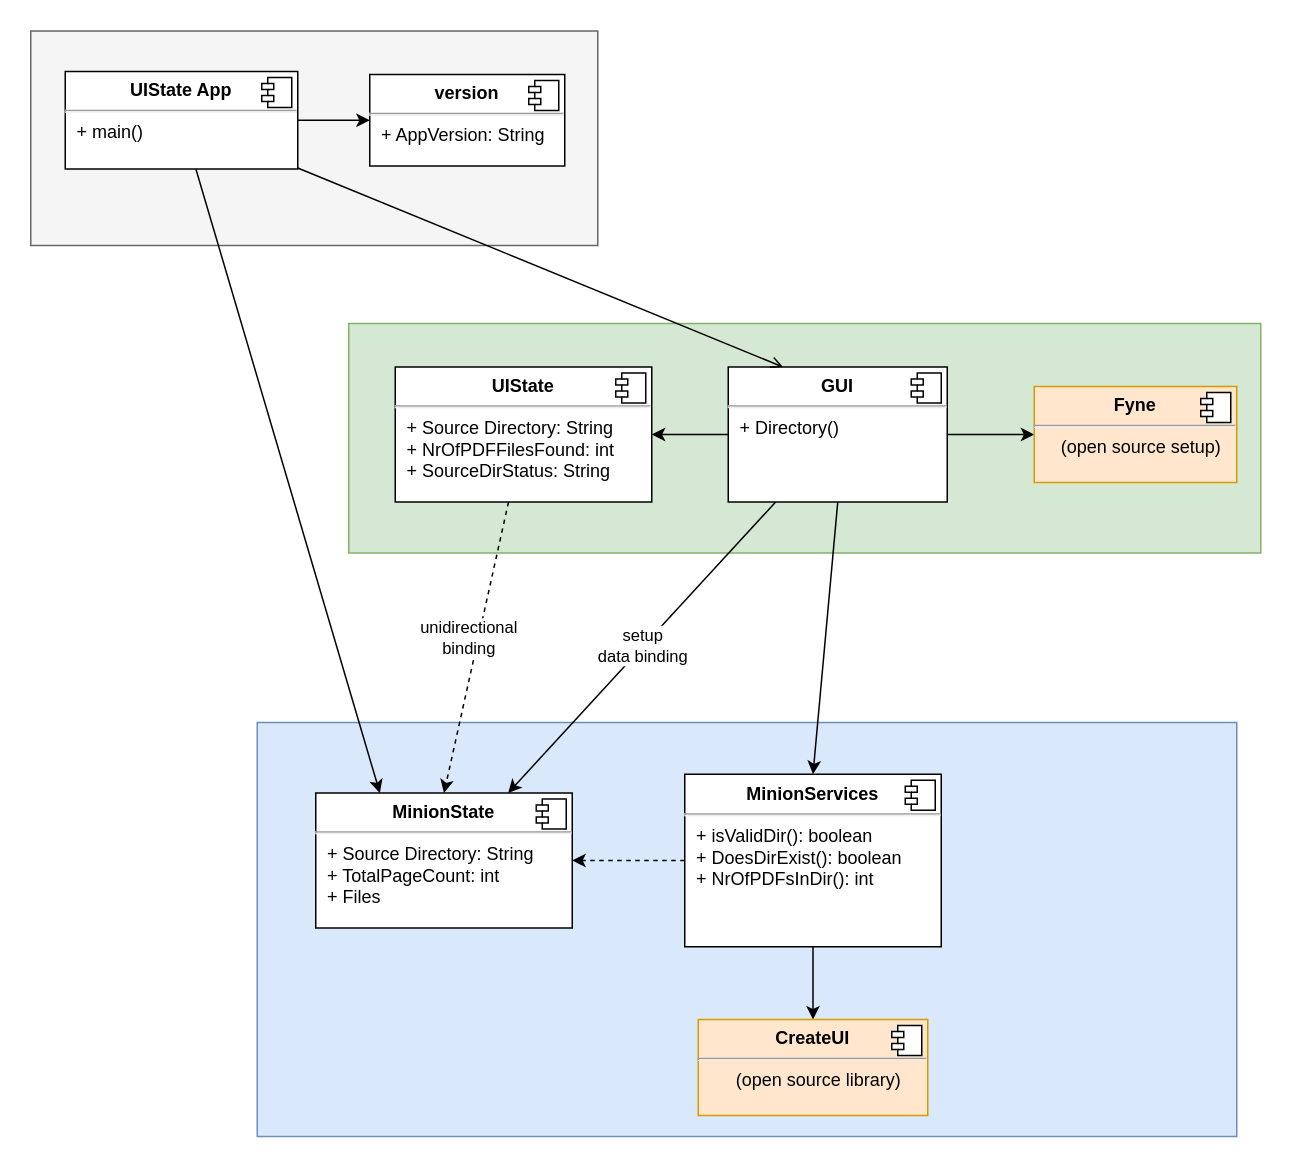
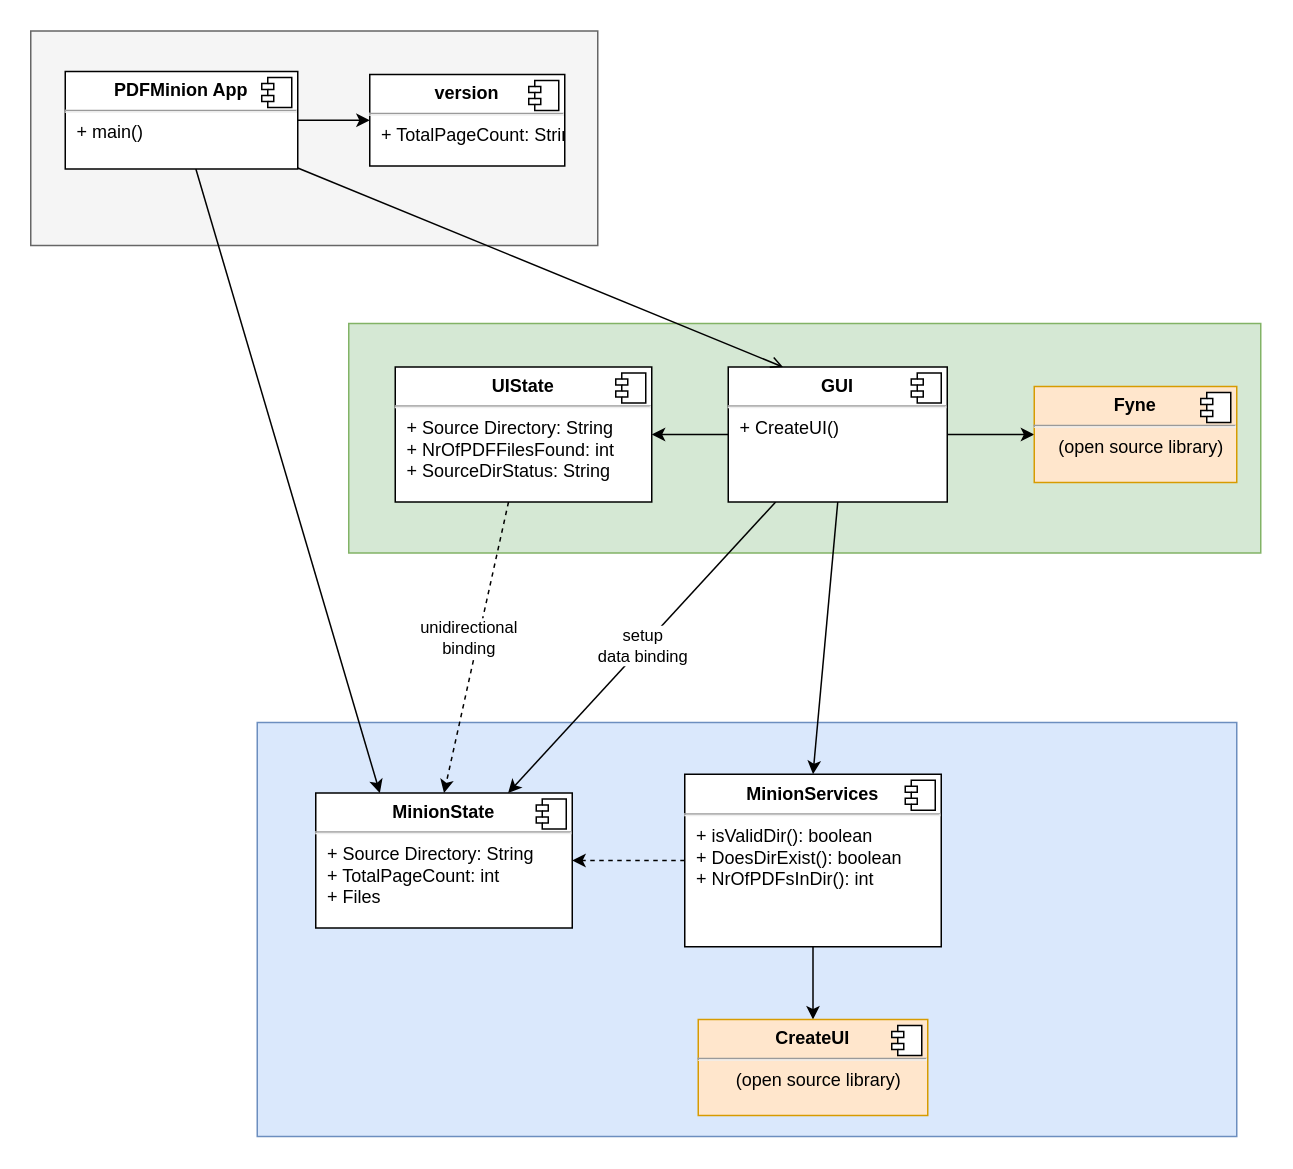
(118, 71) -> (124, 71)
(459, 74) -> (479, 74)
(789, 367) -> (786, 367)
(1125, 386) -> (1131, 386)
